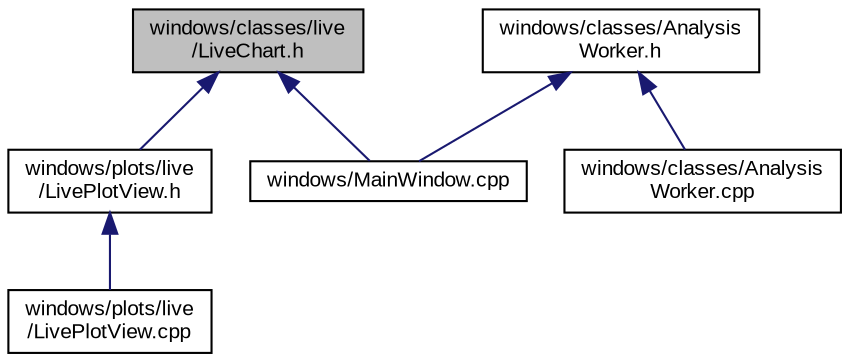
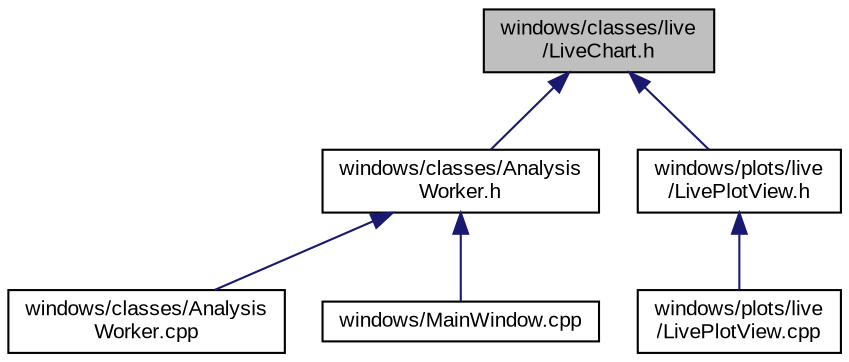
(332, 124) -> (522, 118)
